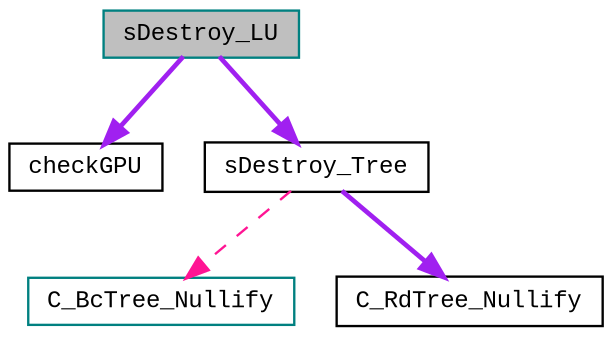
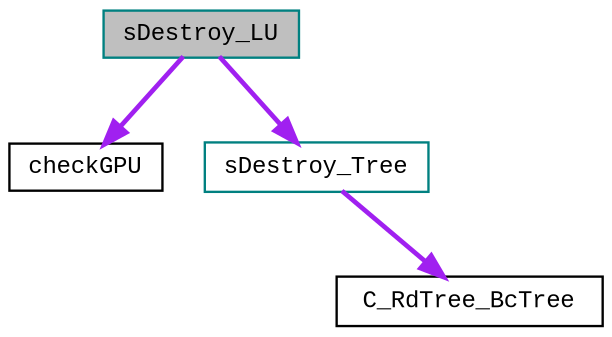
(317, 167) -> (317, 167)
(161, 301) -> none
(470, 301) -> (470, 301)
